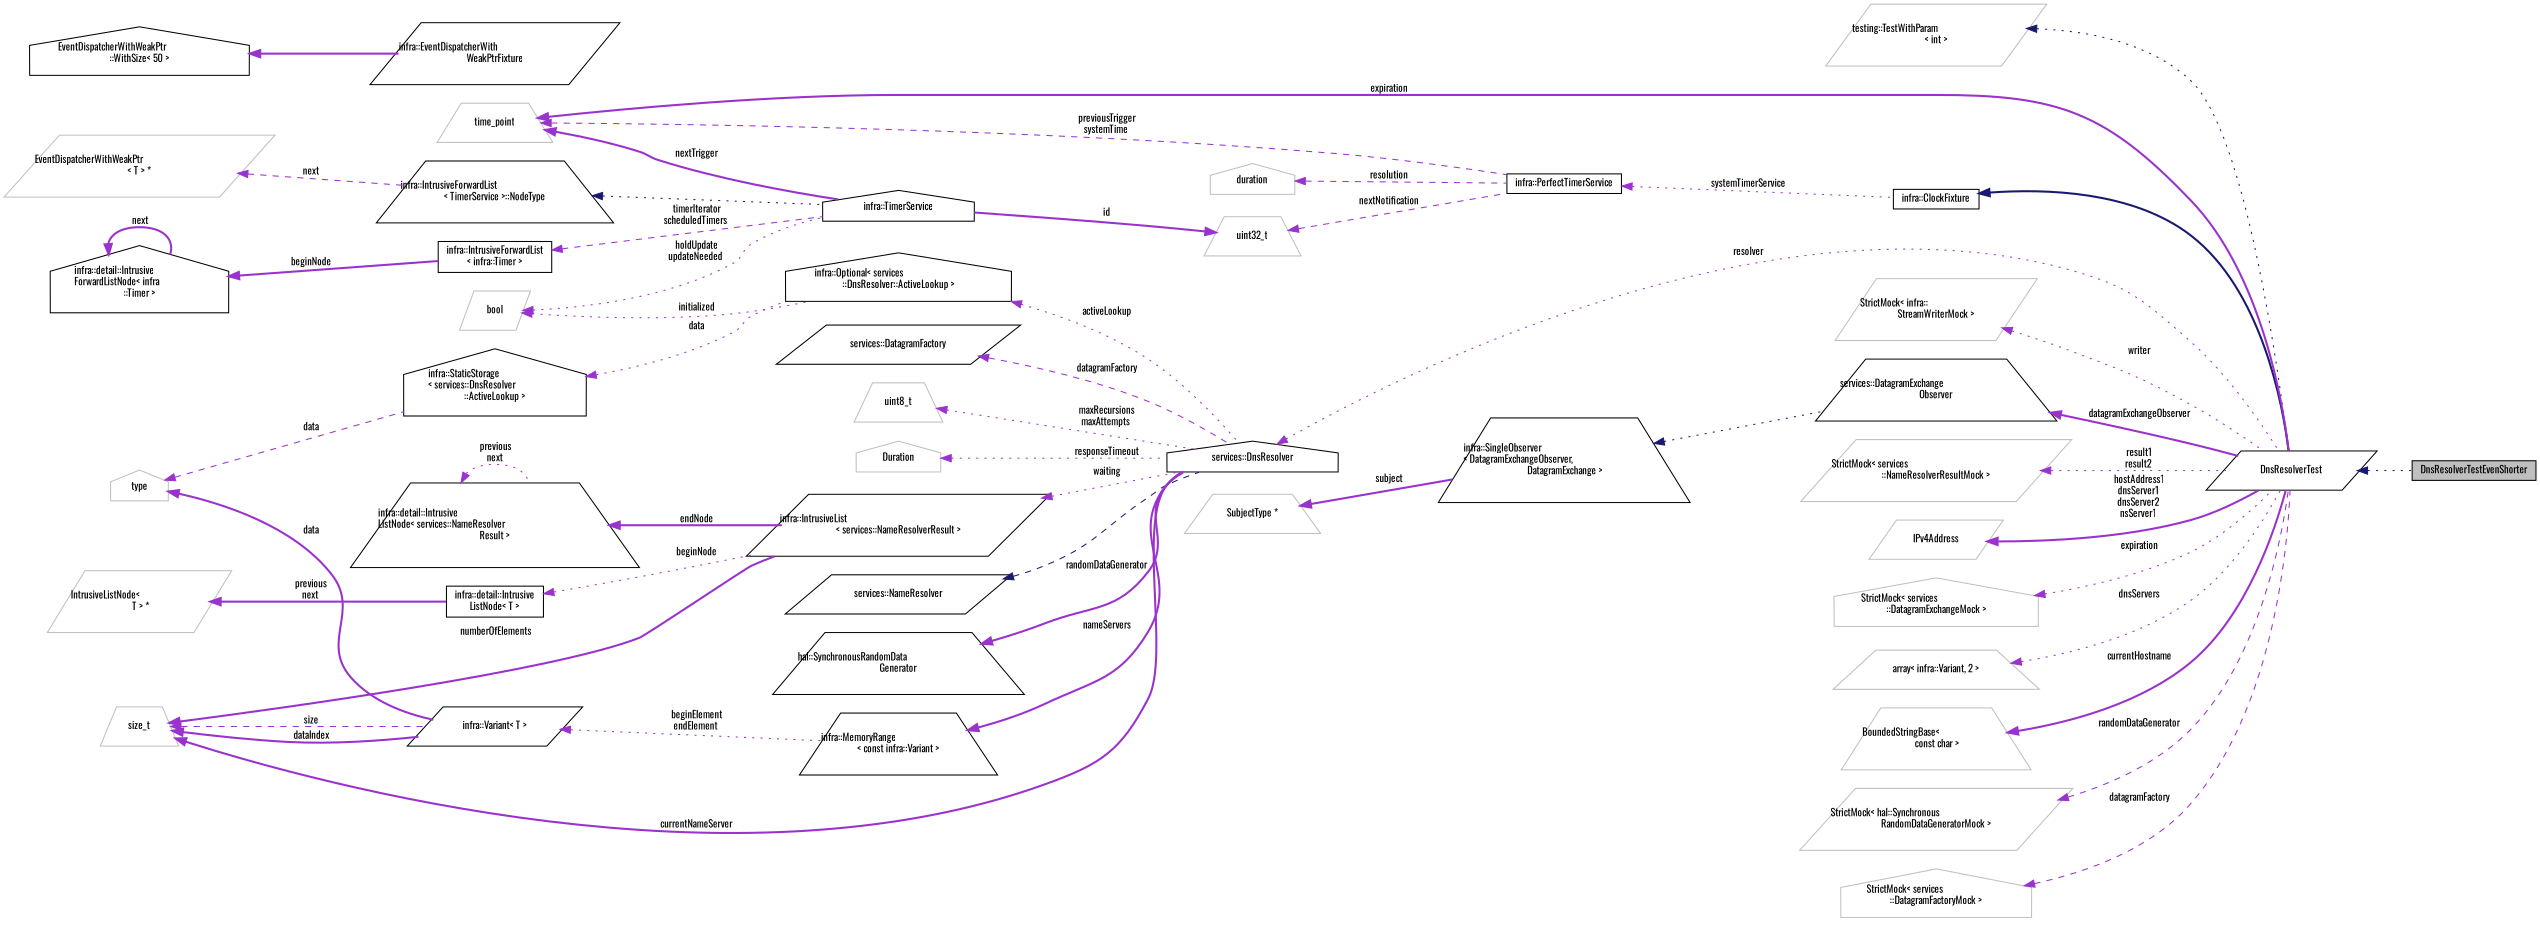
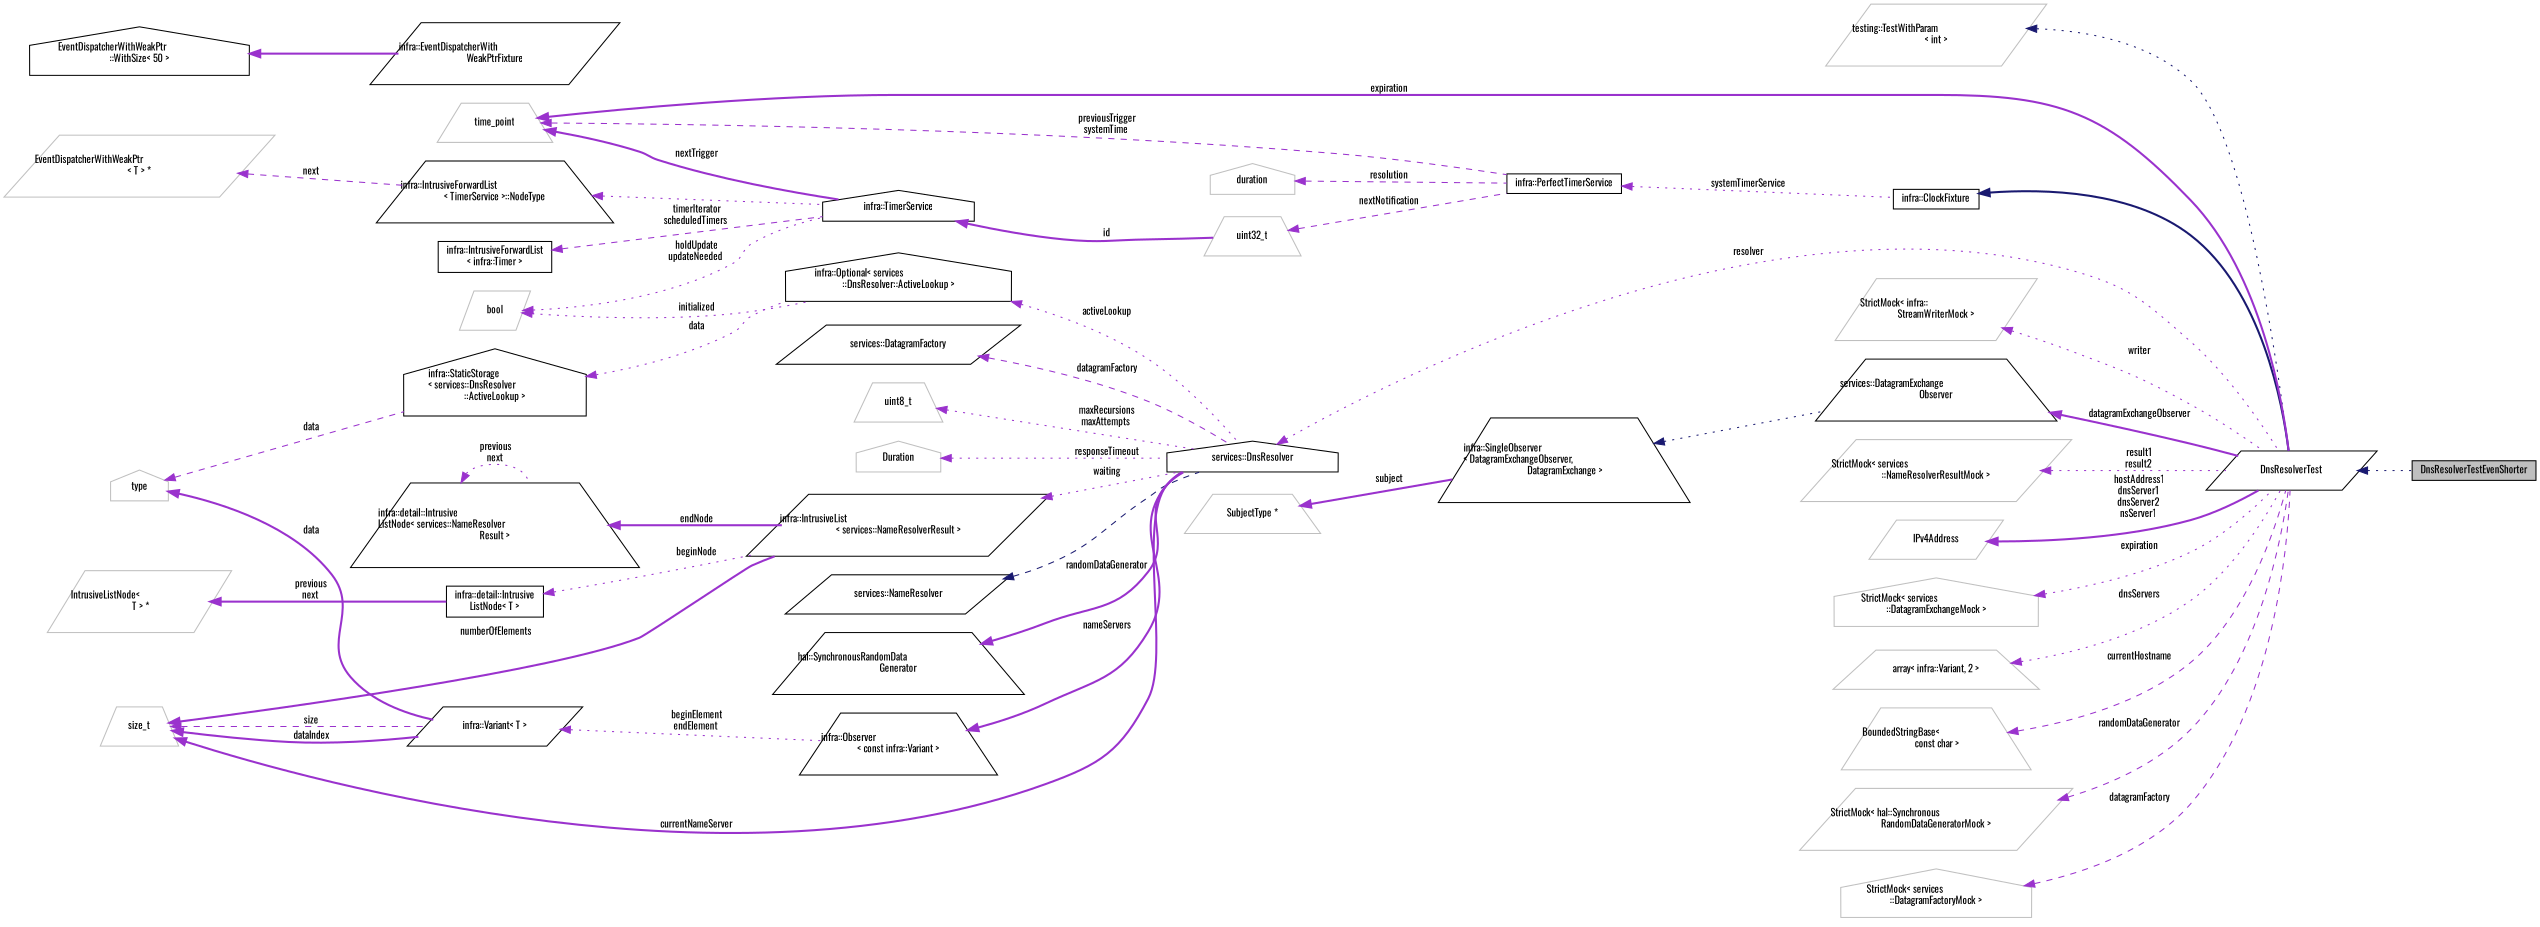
(713, 200) -> (713, 200)
(1090, 221) -> (1089, 241)
(139, 283) -> none
(2195, 658) -> (2195, 658)
(898, 744) -> (898, 744)
